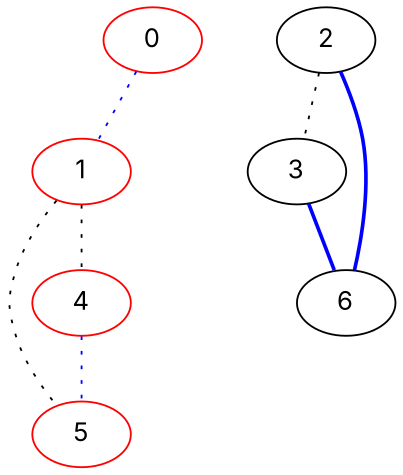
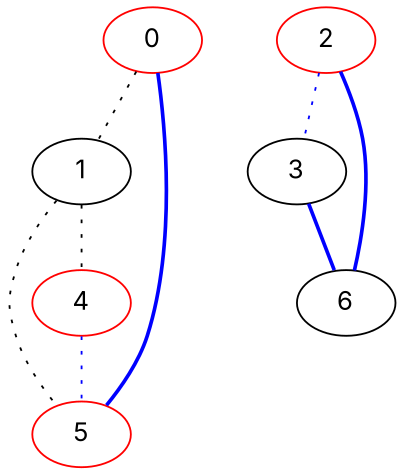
(326, 40) -> (326, 40)
(117, 106) -> (117, 106)
(312, 106) -> (312, 106)
(82, 172) -> (82, 172)
none -> (164, 245)
